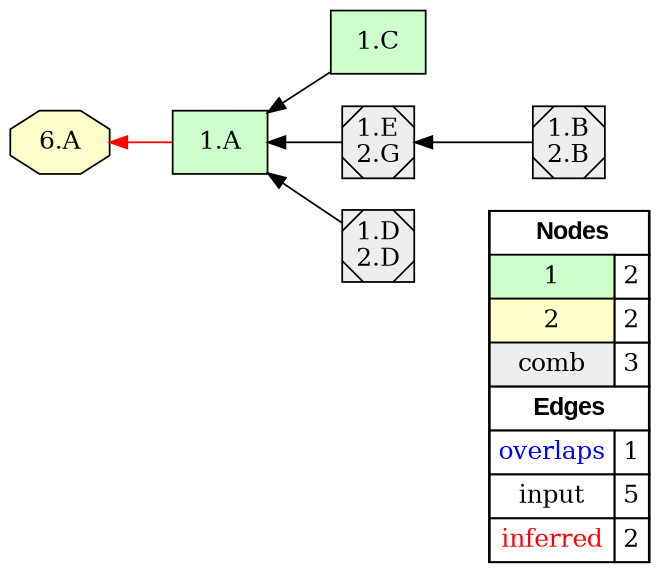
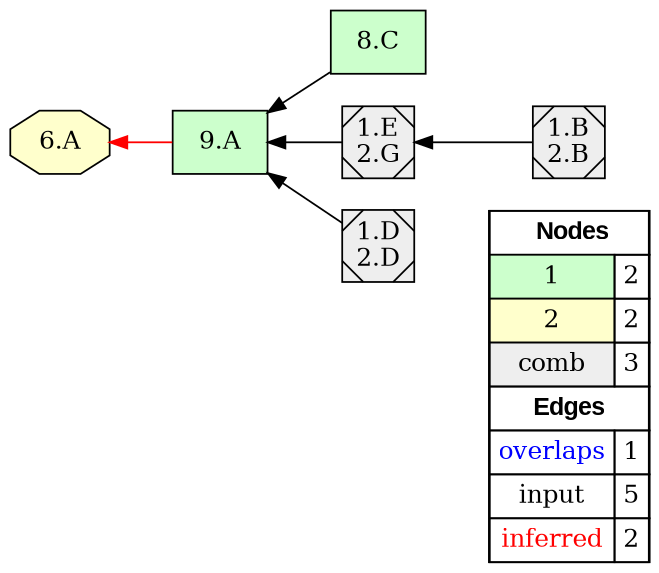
(378, 42) -> (378, 42)
(220, 142) -> (220, 142)
